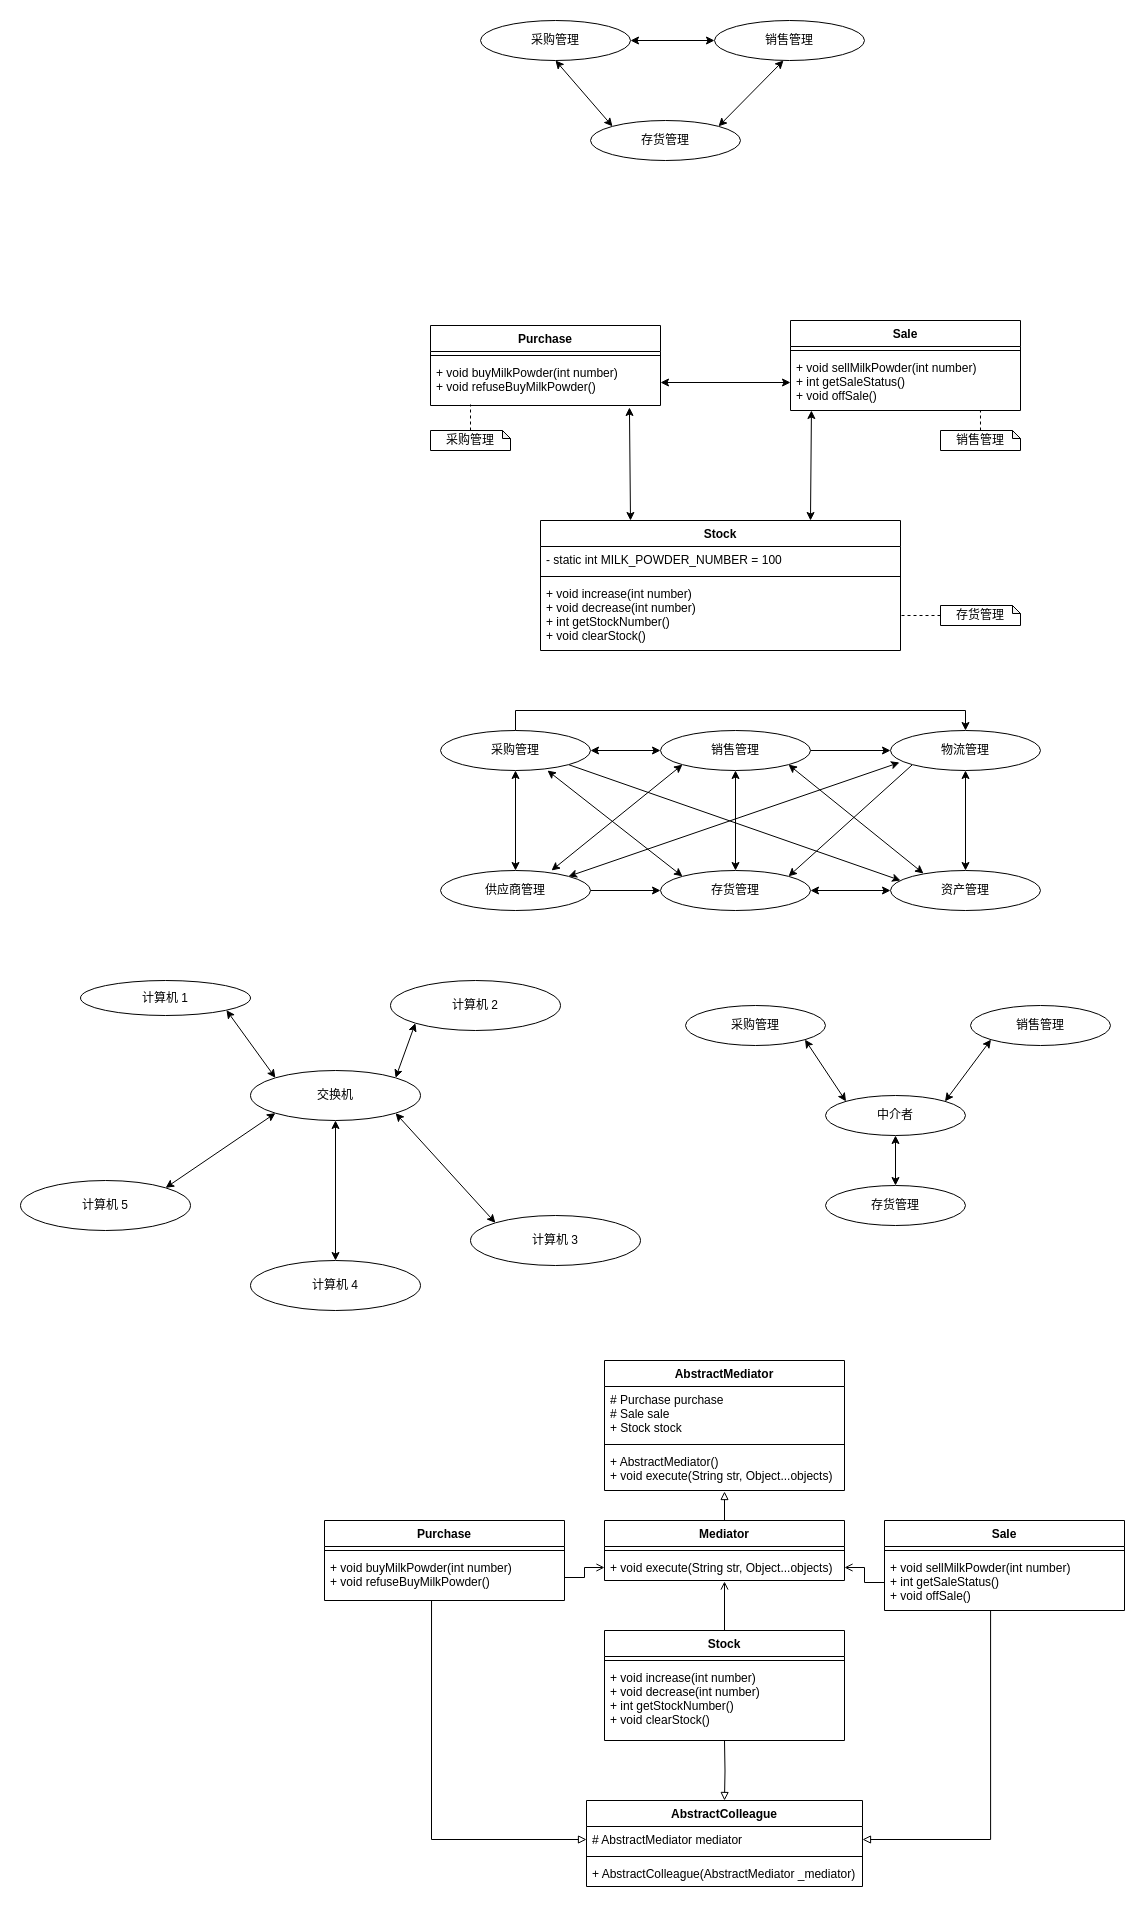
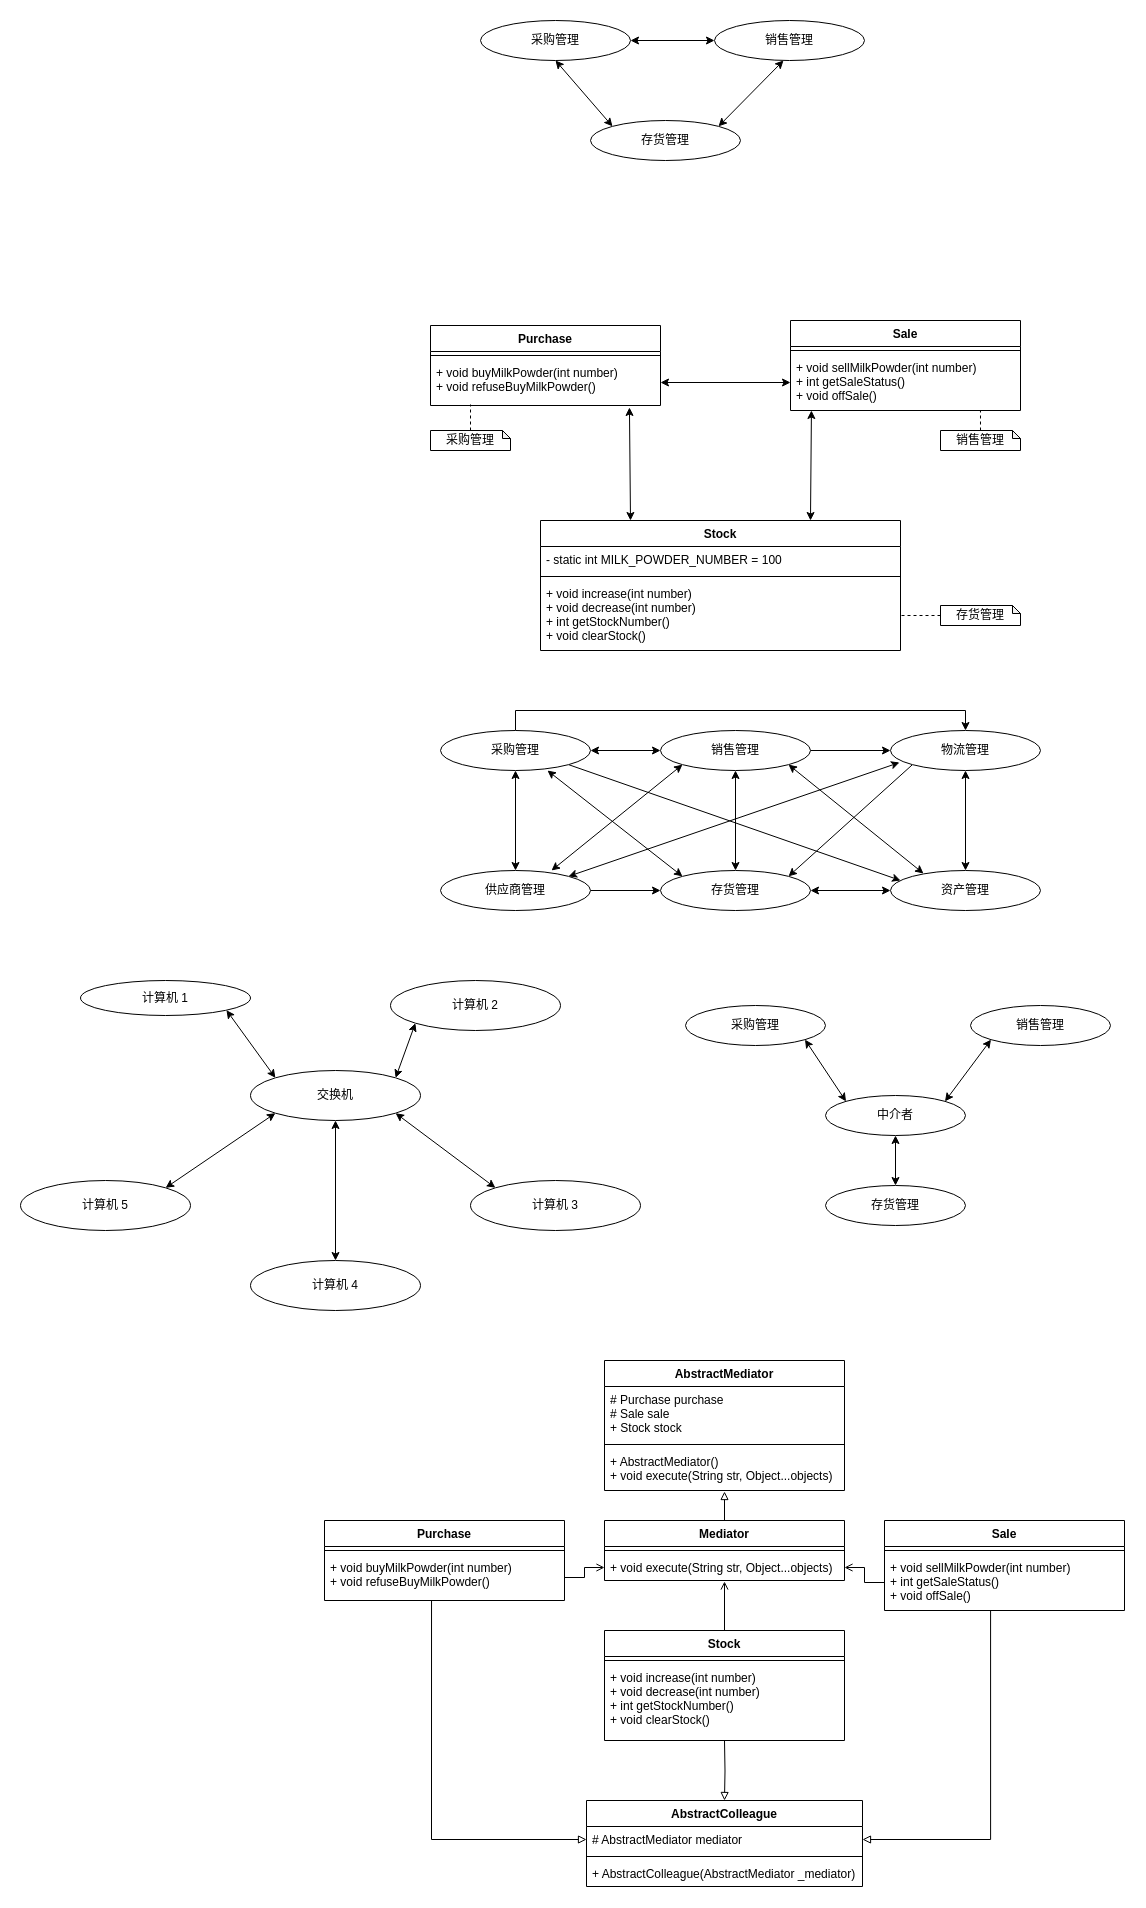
(556, 1241) -> (556, 1206)
